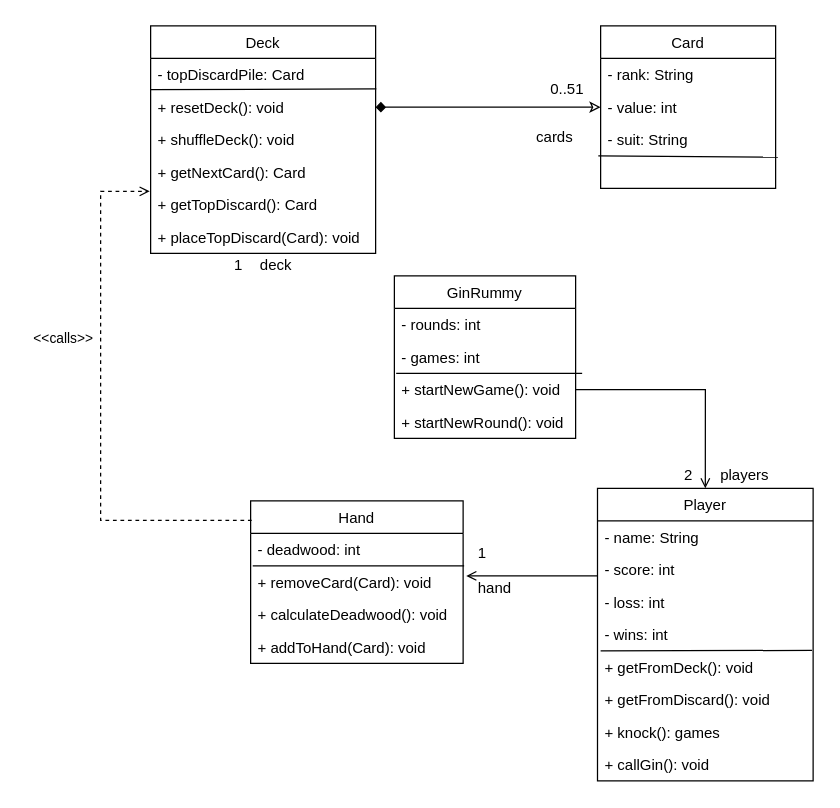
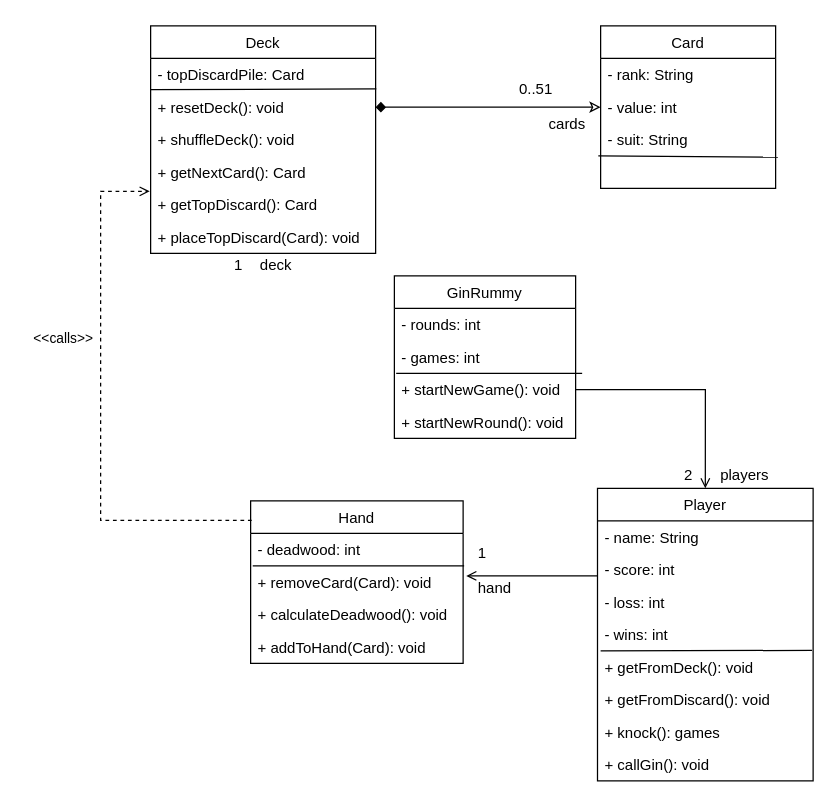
(566, 89) -> (535, 89)
(554, 137) -> (566, 124)
